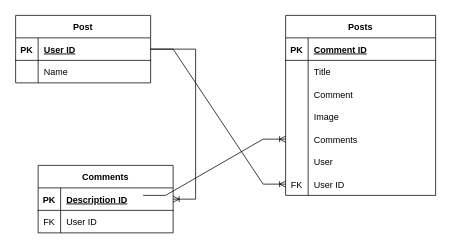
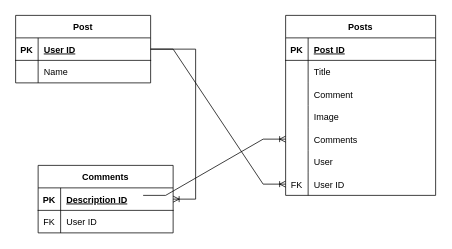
(338, 50) -> (330, 50)
